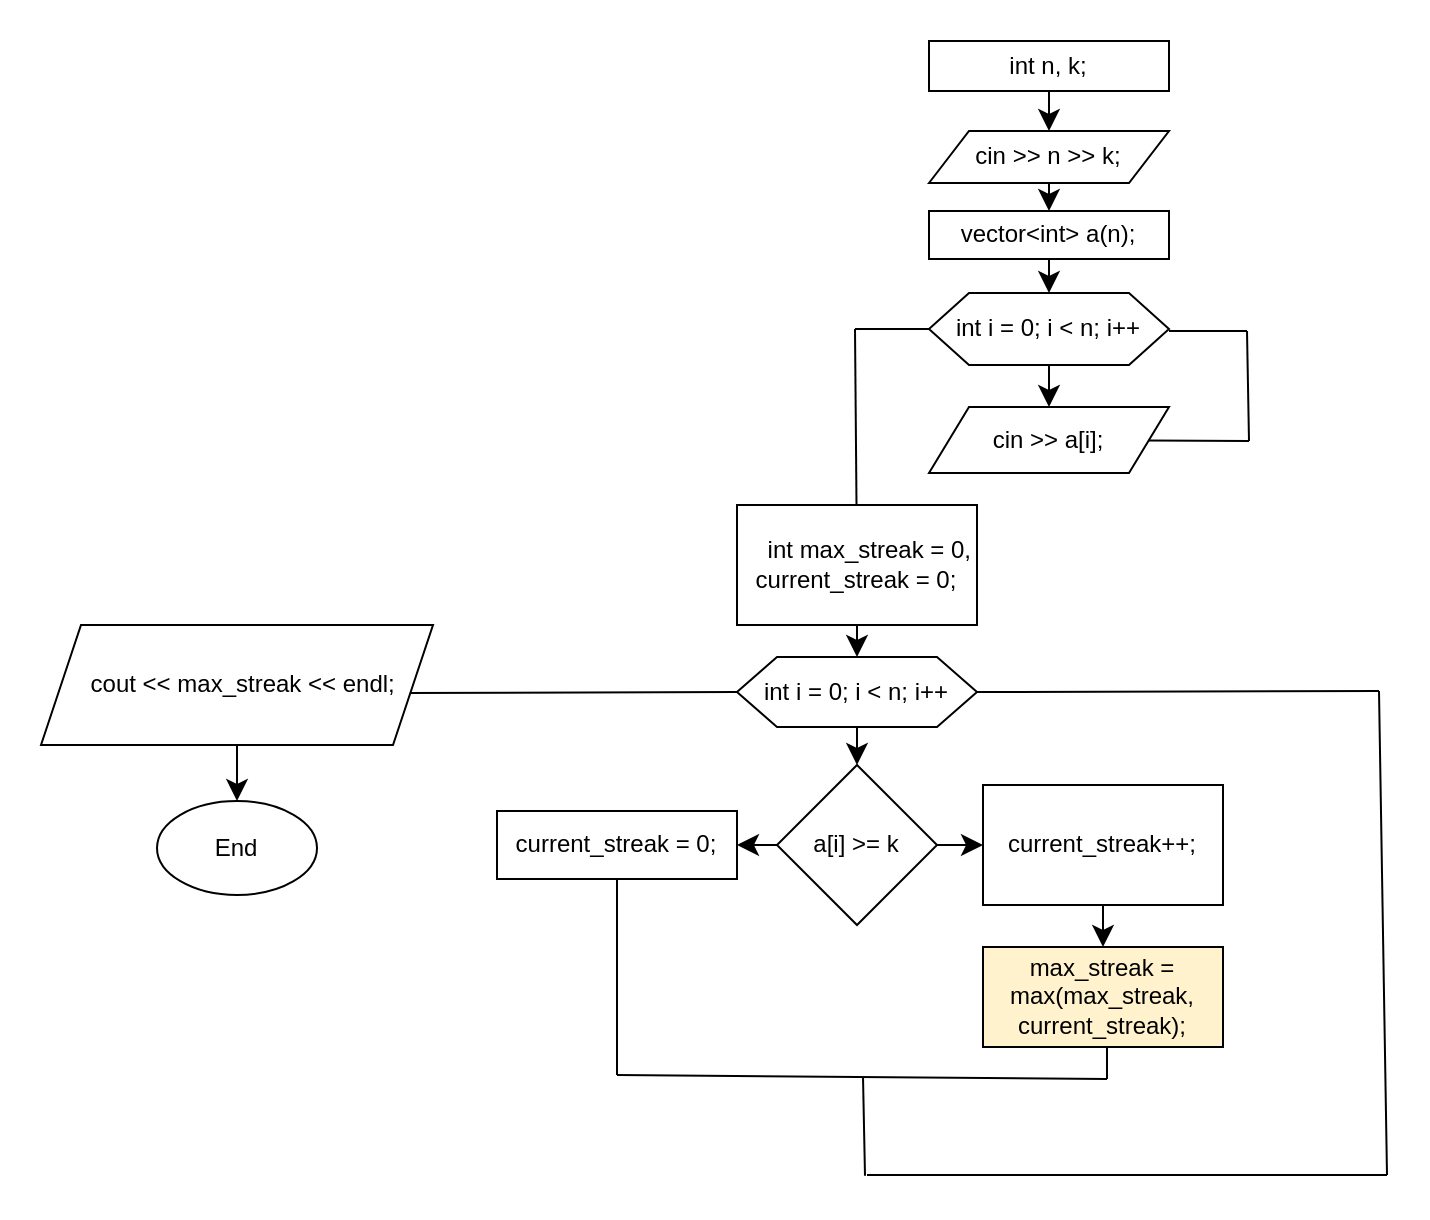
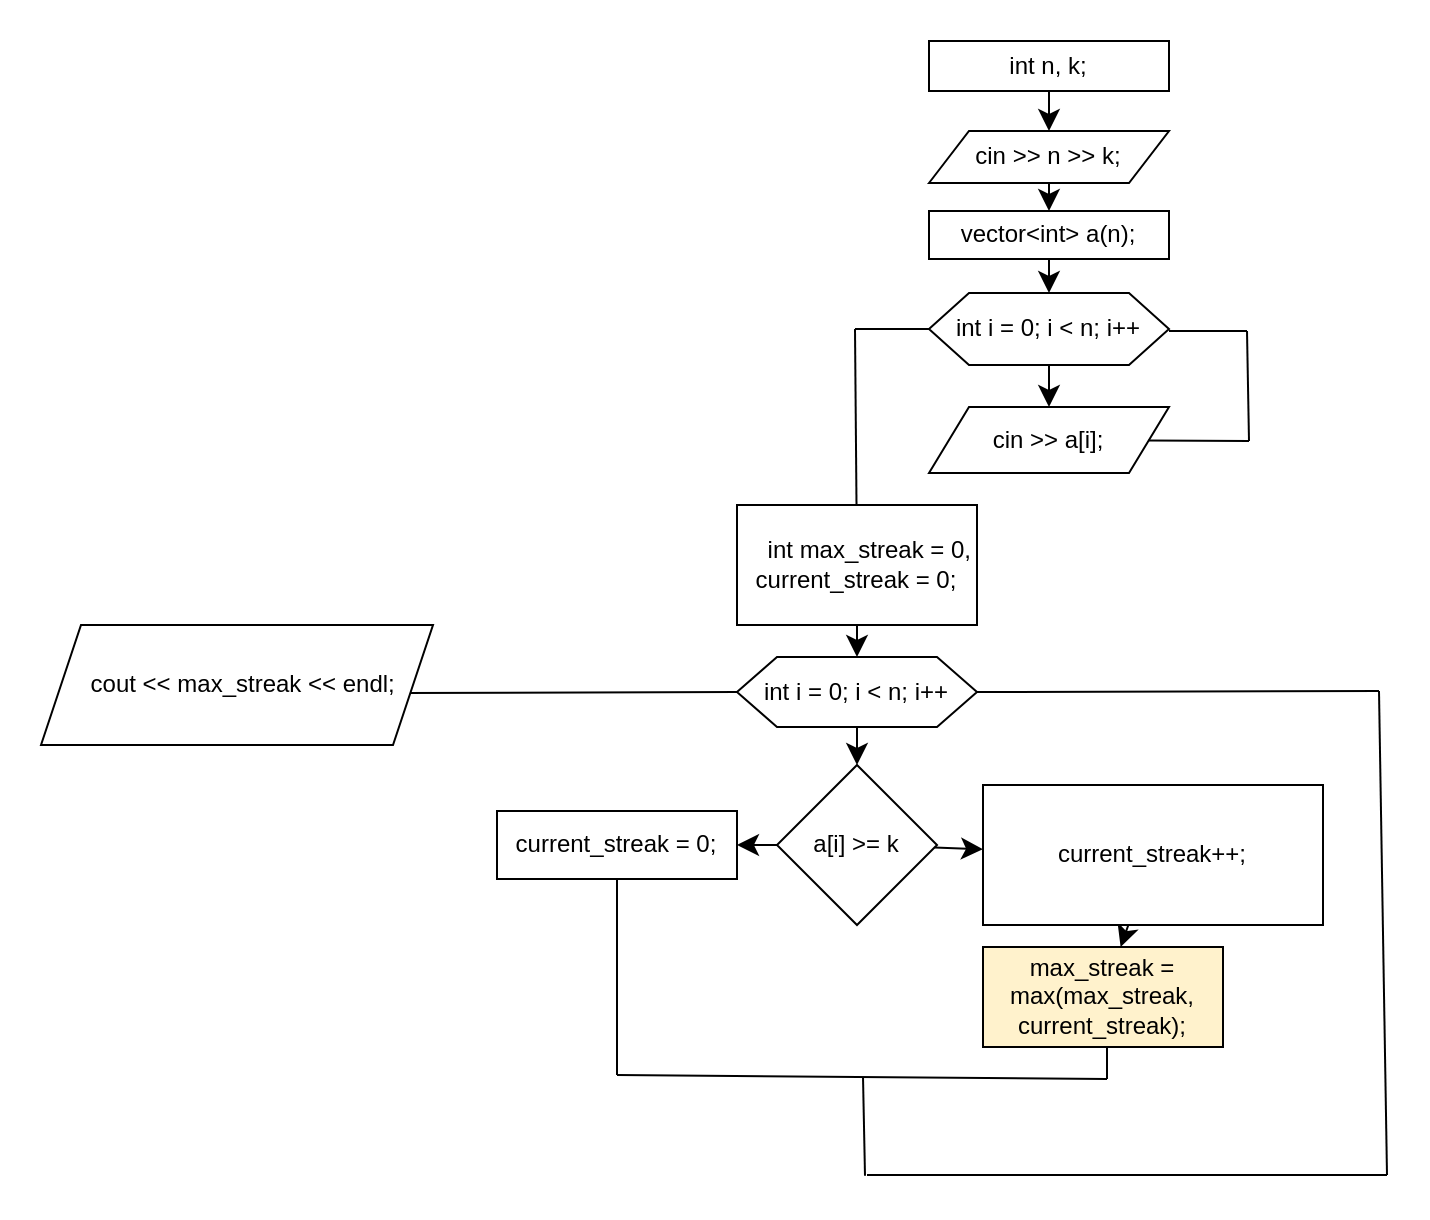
(237, 765) -> none
(1103, 845) -> (1153, 855)
(237, 848) -> none
